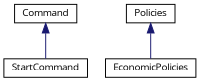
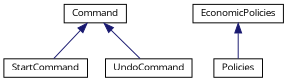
(151, 46) -> (238, 46)
none -> (149, 68)
